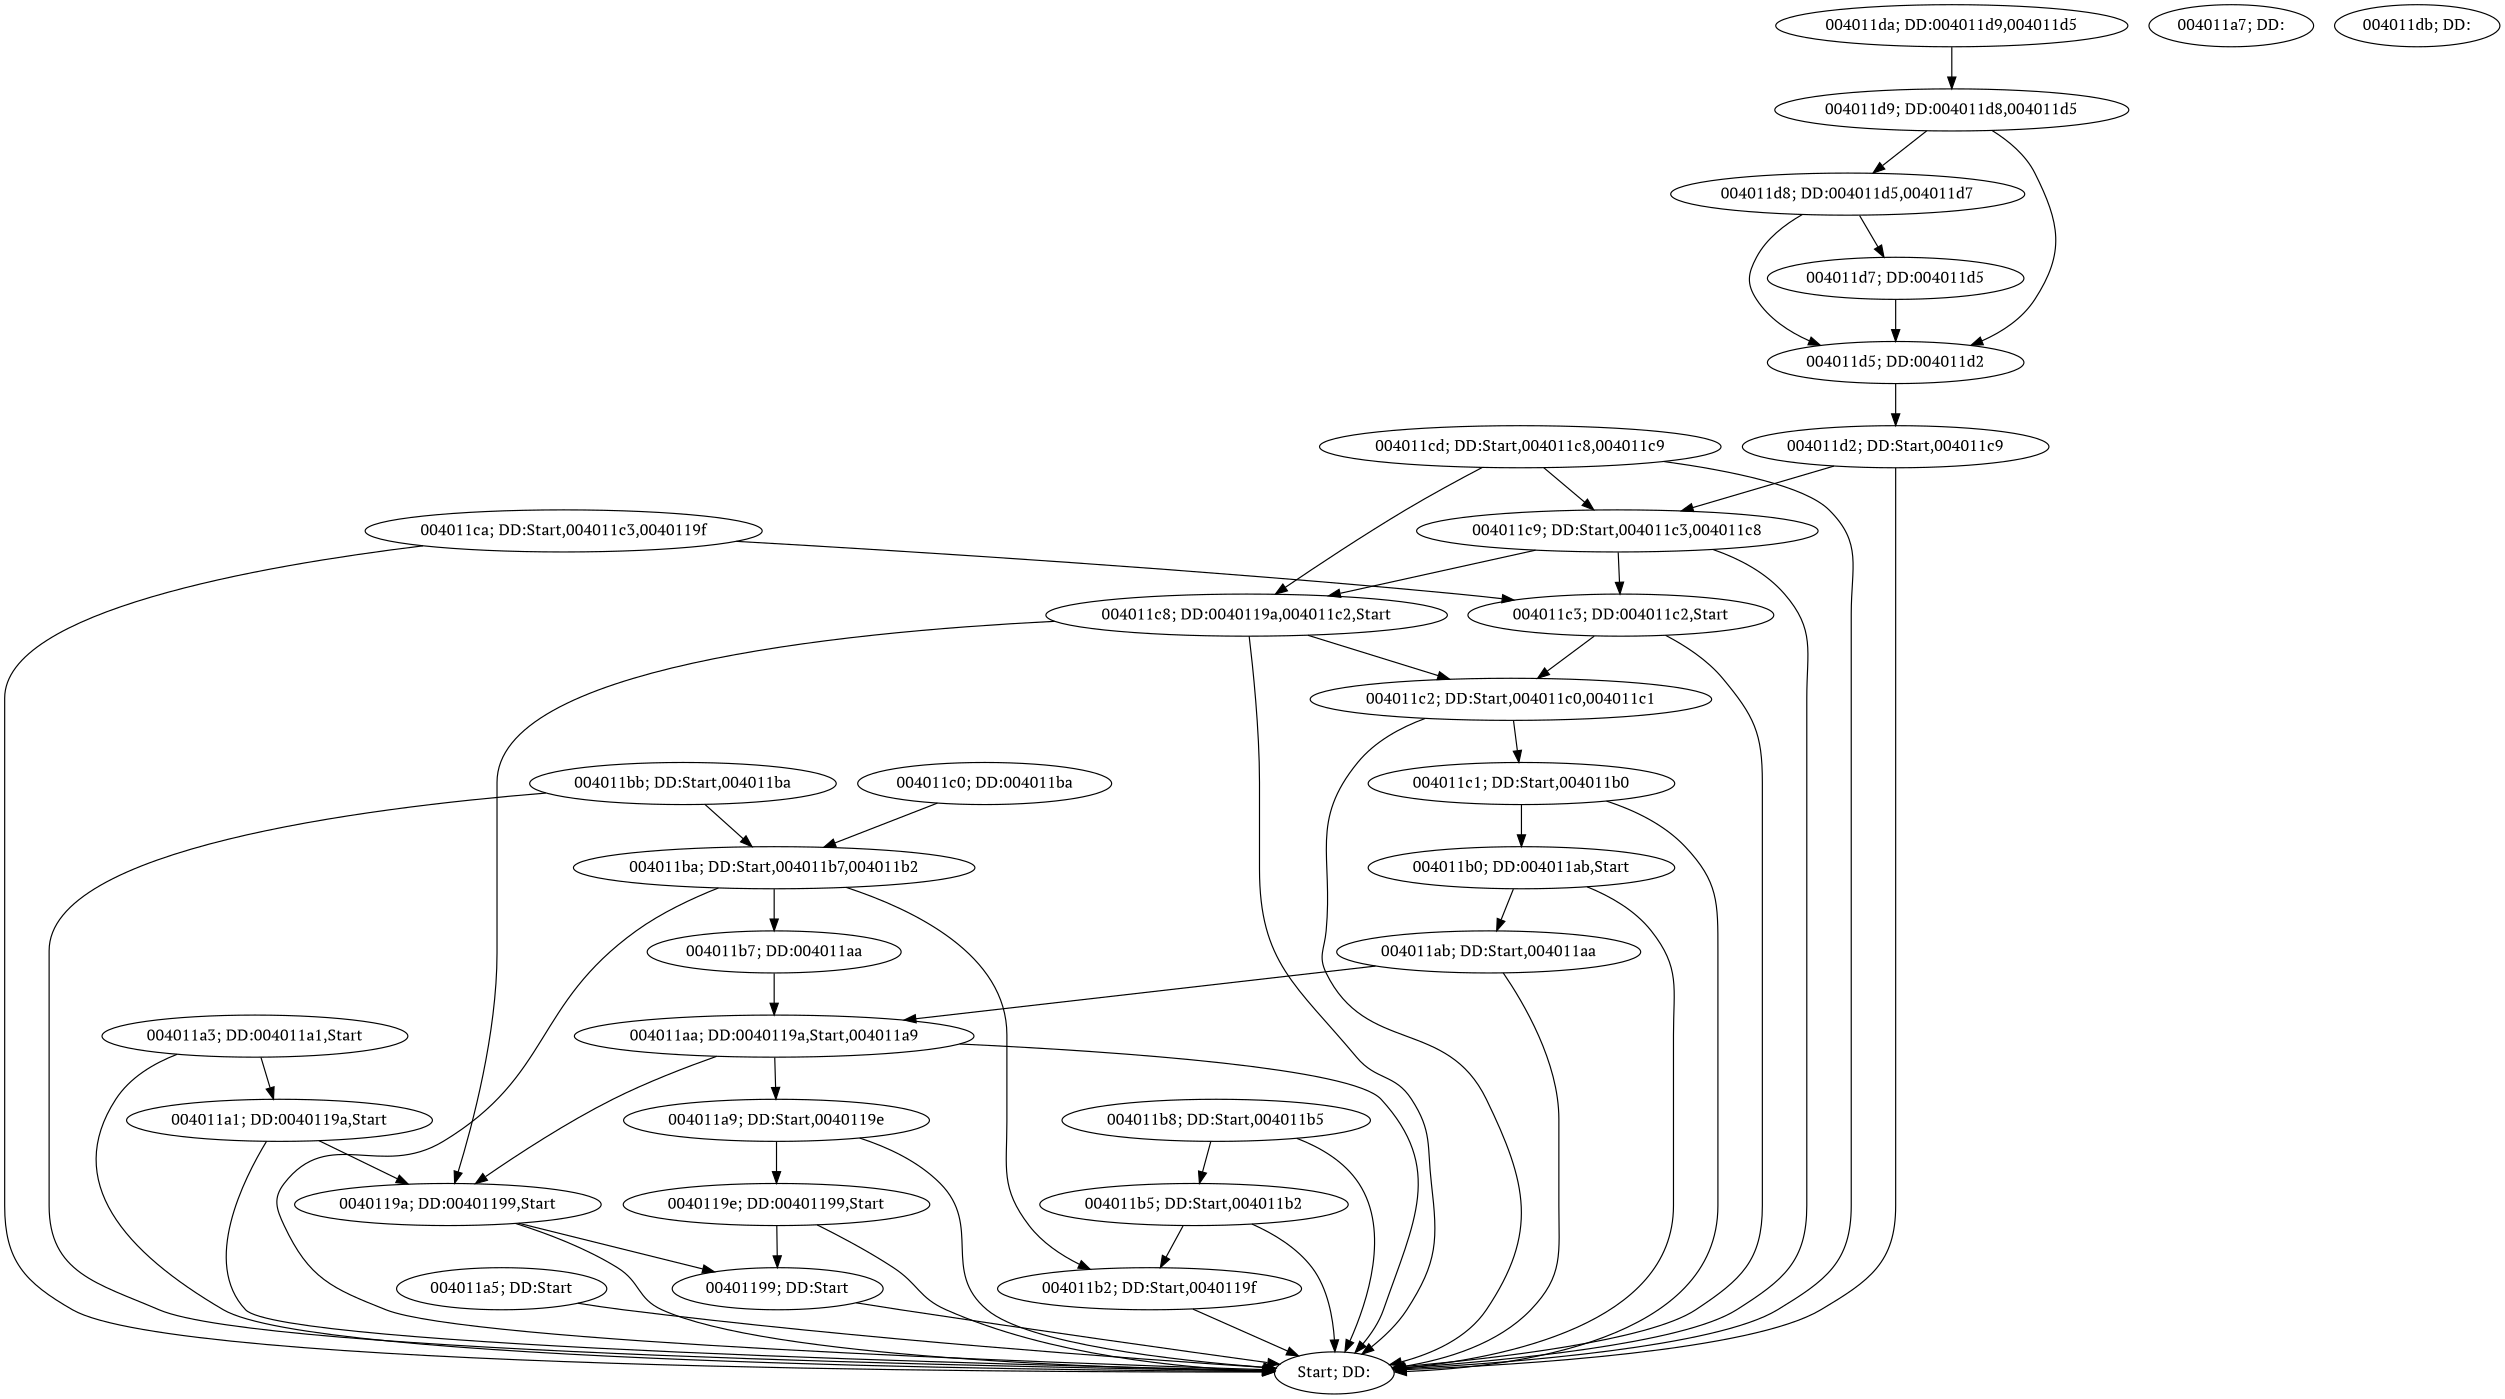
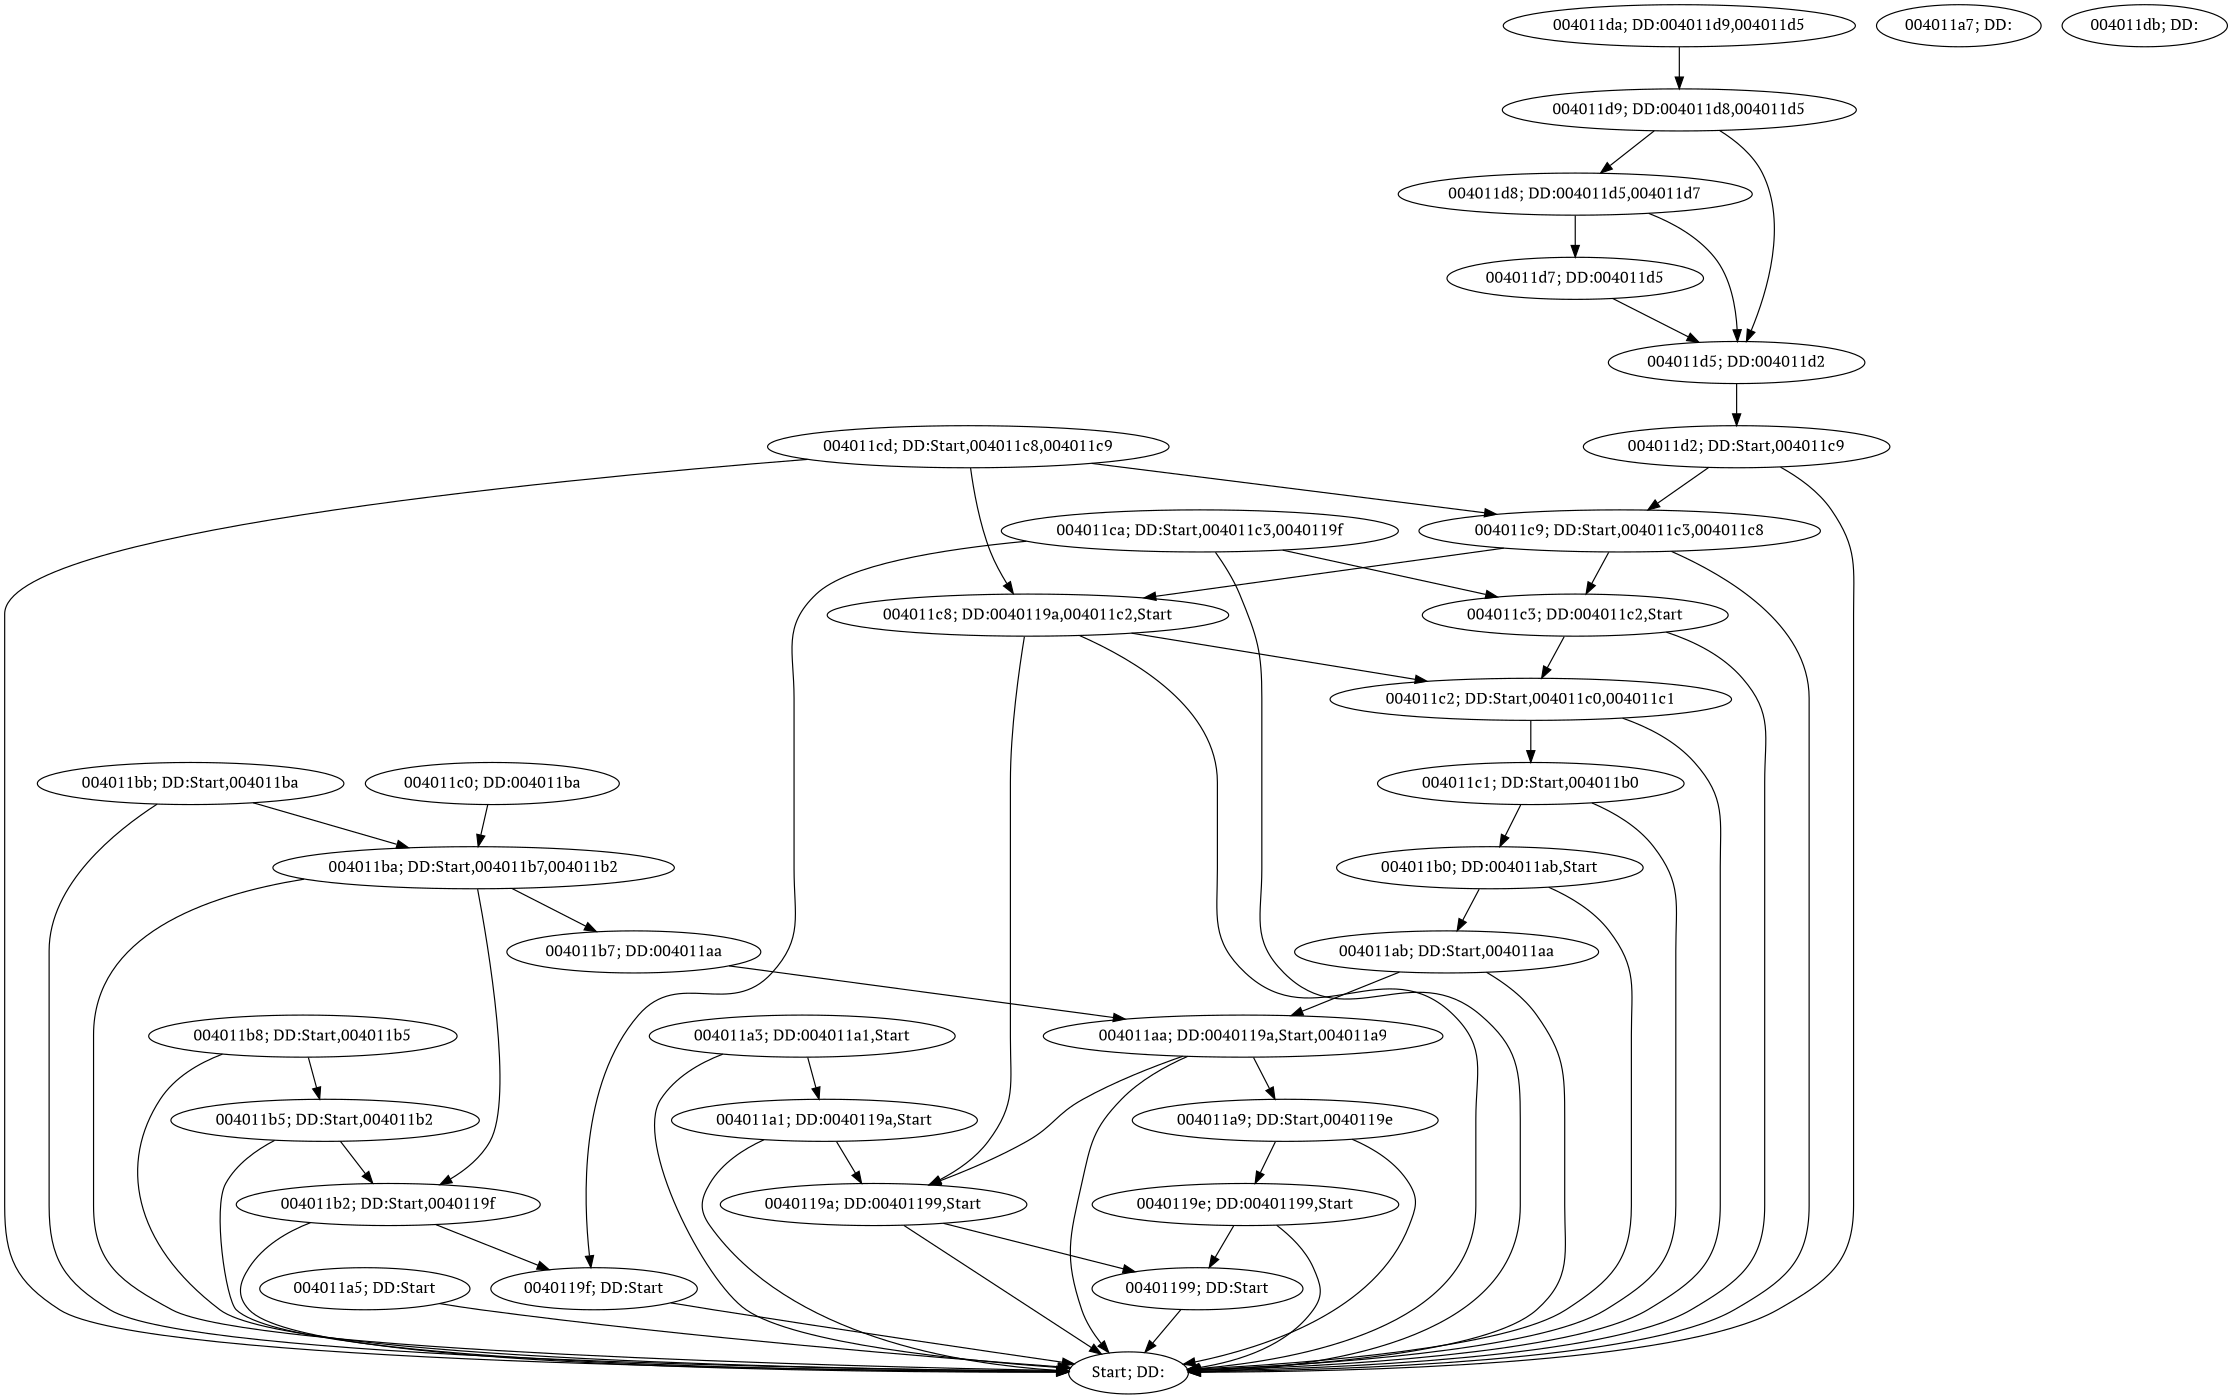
none -> (594, 1289)
